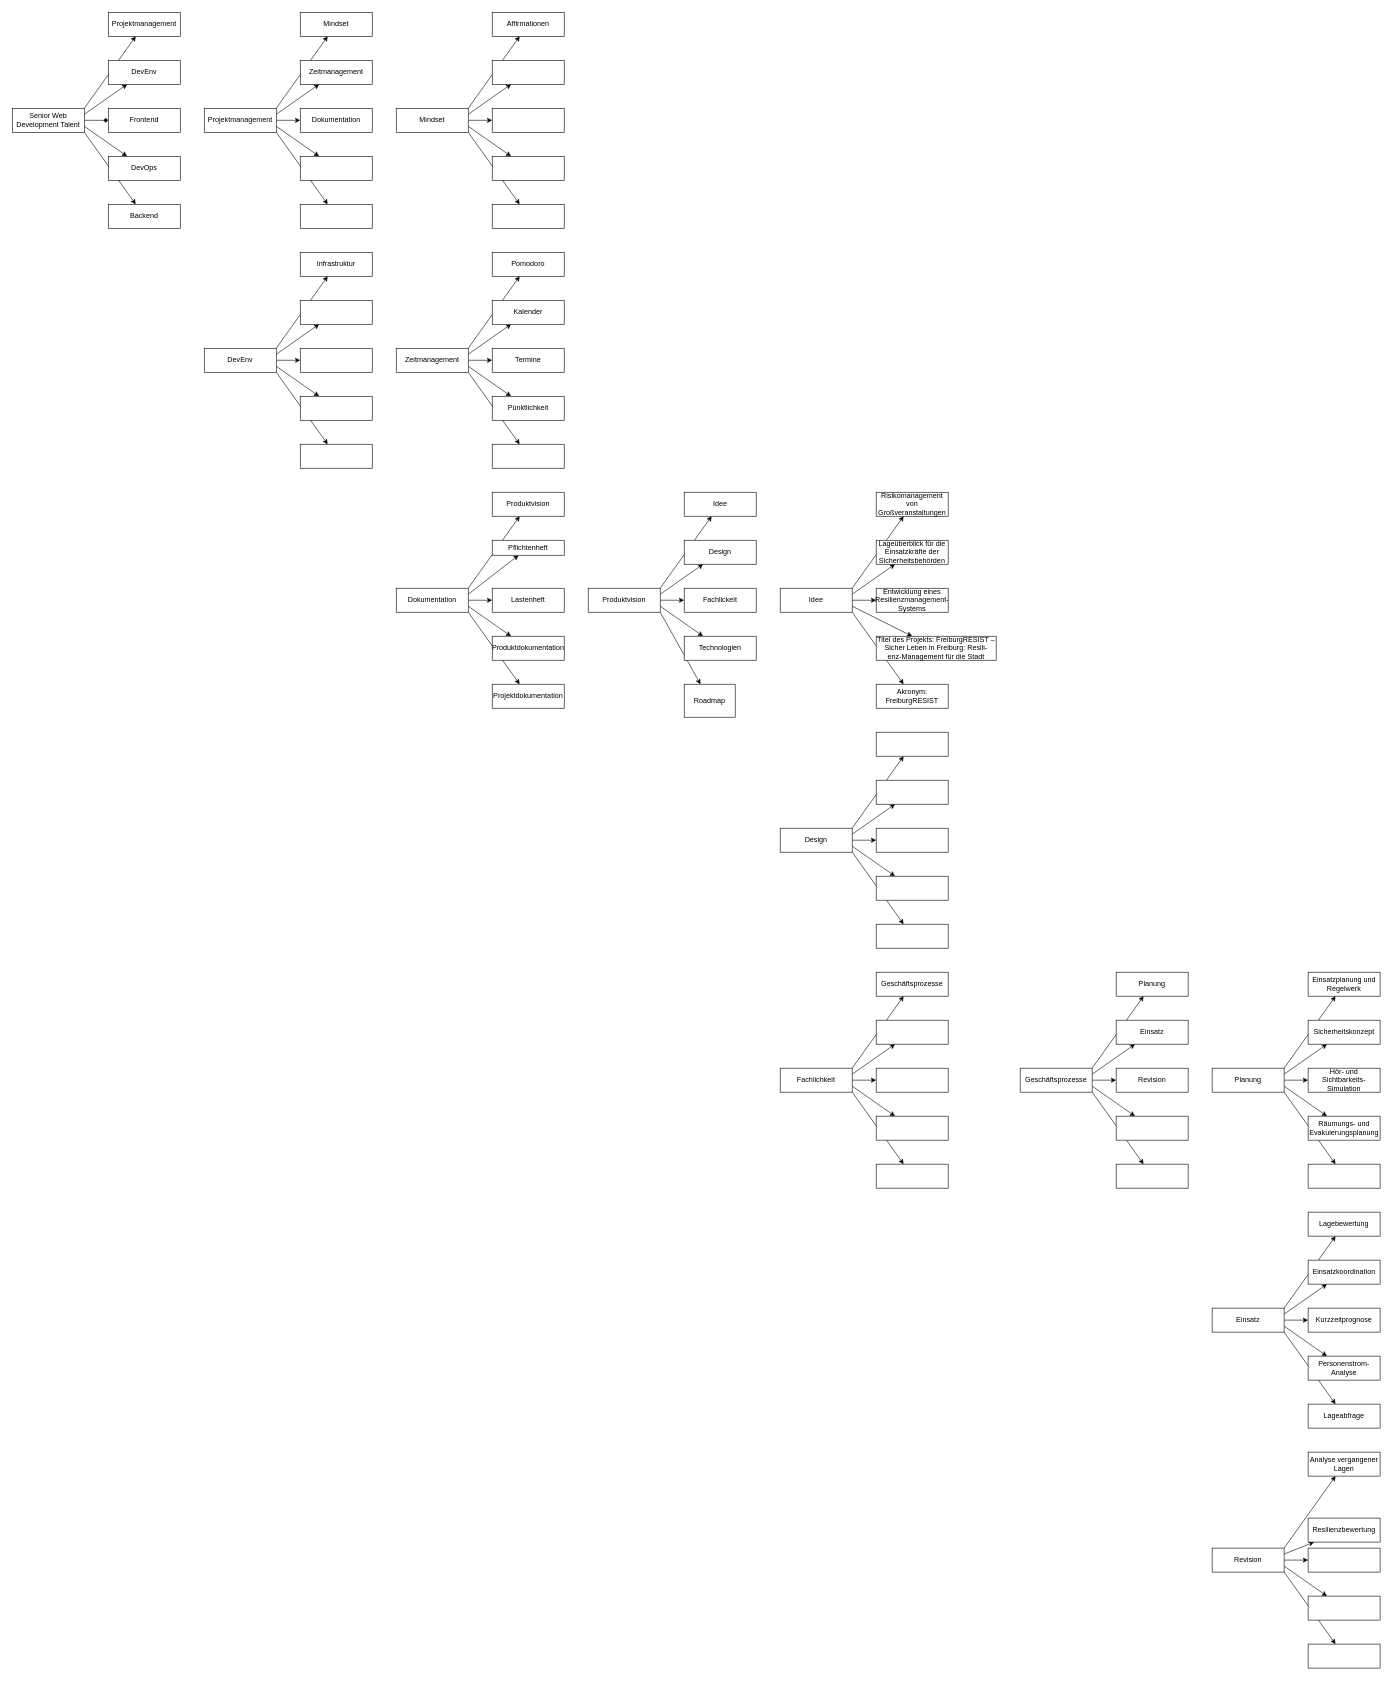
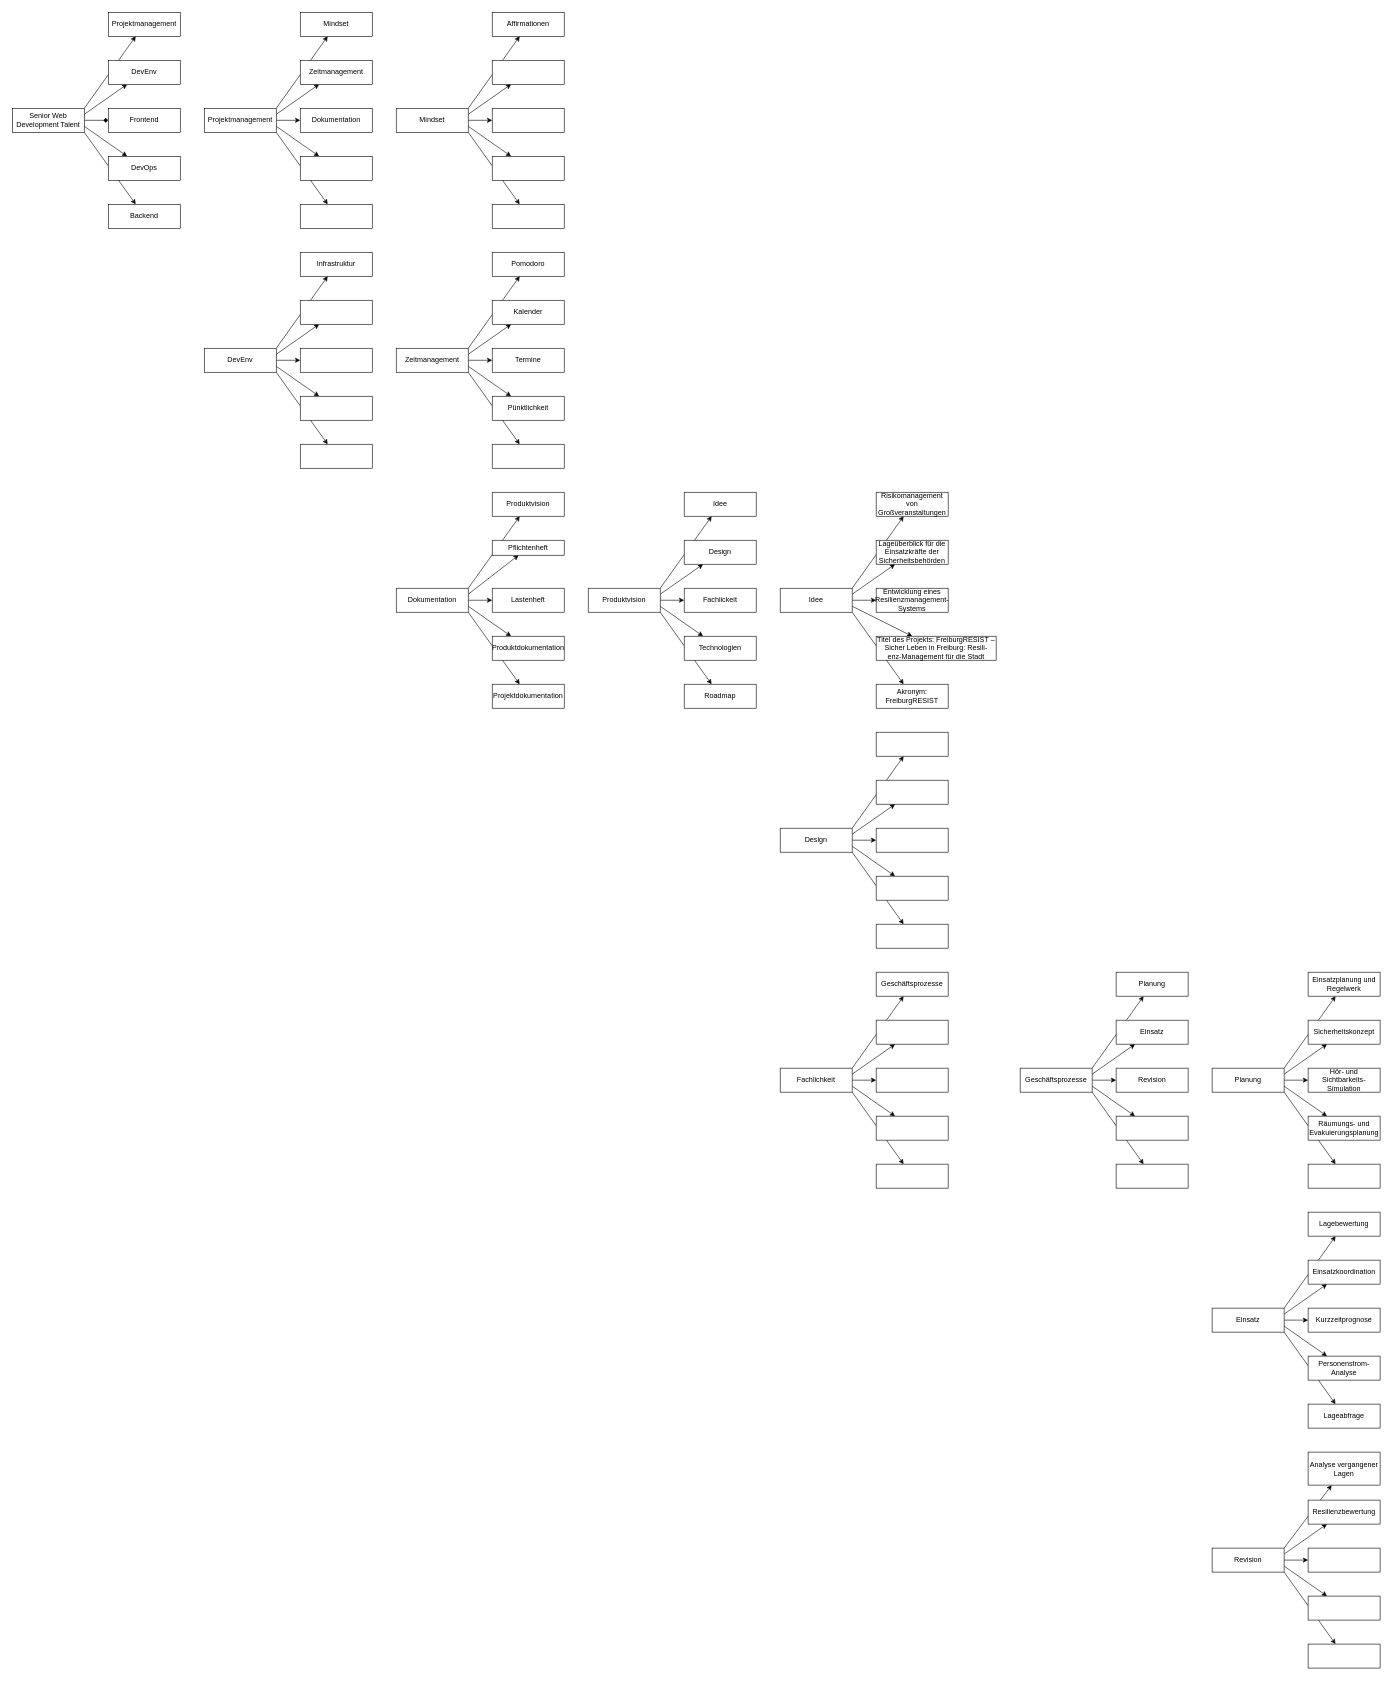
(710, 701) -> (720, 696)
(1344, 1464) -> (1344, 1469)
(1344, 1530) -> (1344, 1512)
